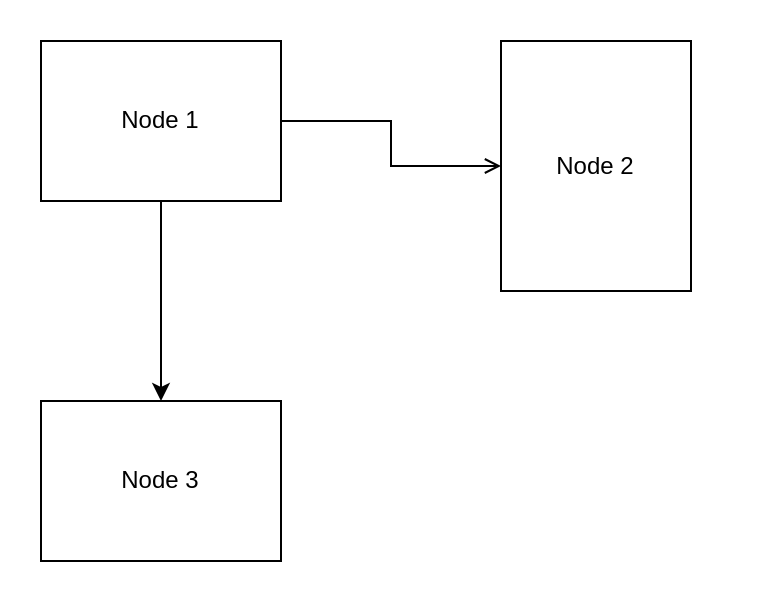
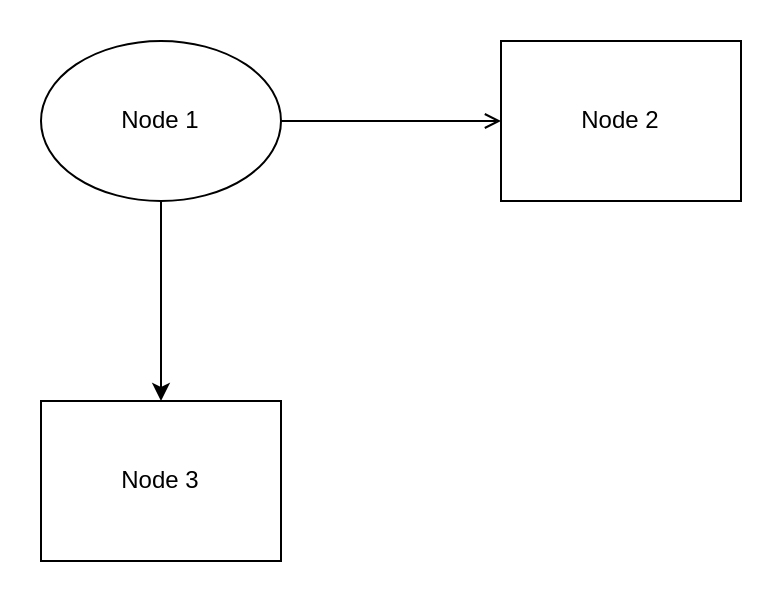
(161, 121) -> (161, 121)
(596, 166) -> (621, 121)
